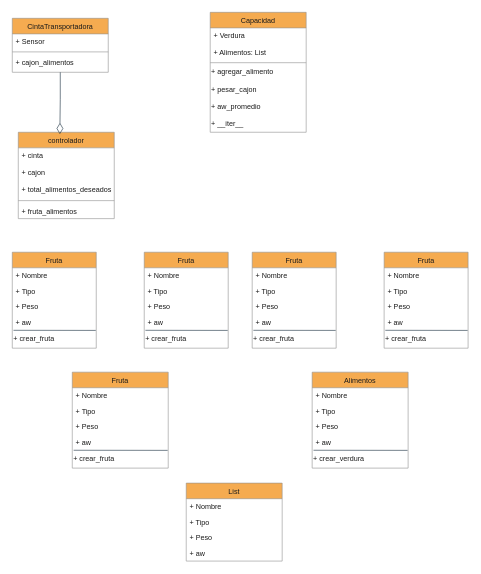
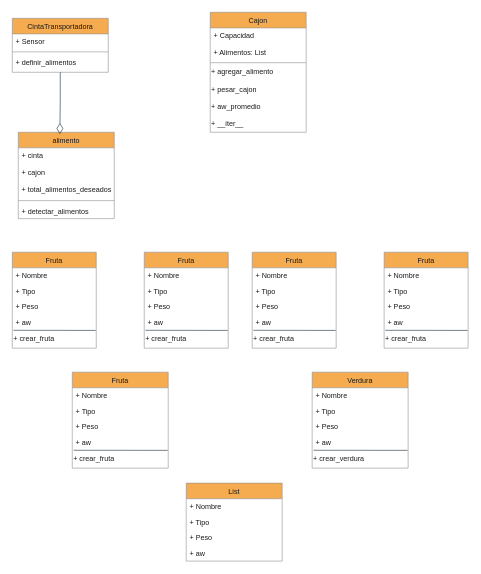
(258, 20) -> (258, 20)
(231, 36) -> (234, 36)
(47, 62) -> (49, 62)
(66, 140) -> (66, 140)
(53, 211) -> (59, 211)
(360, 380) -> (360, 380)
